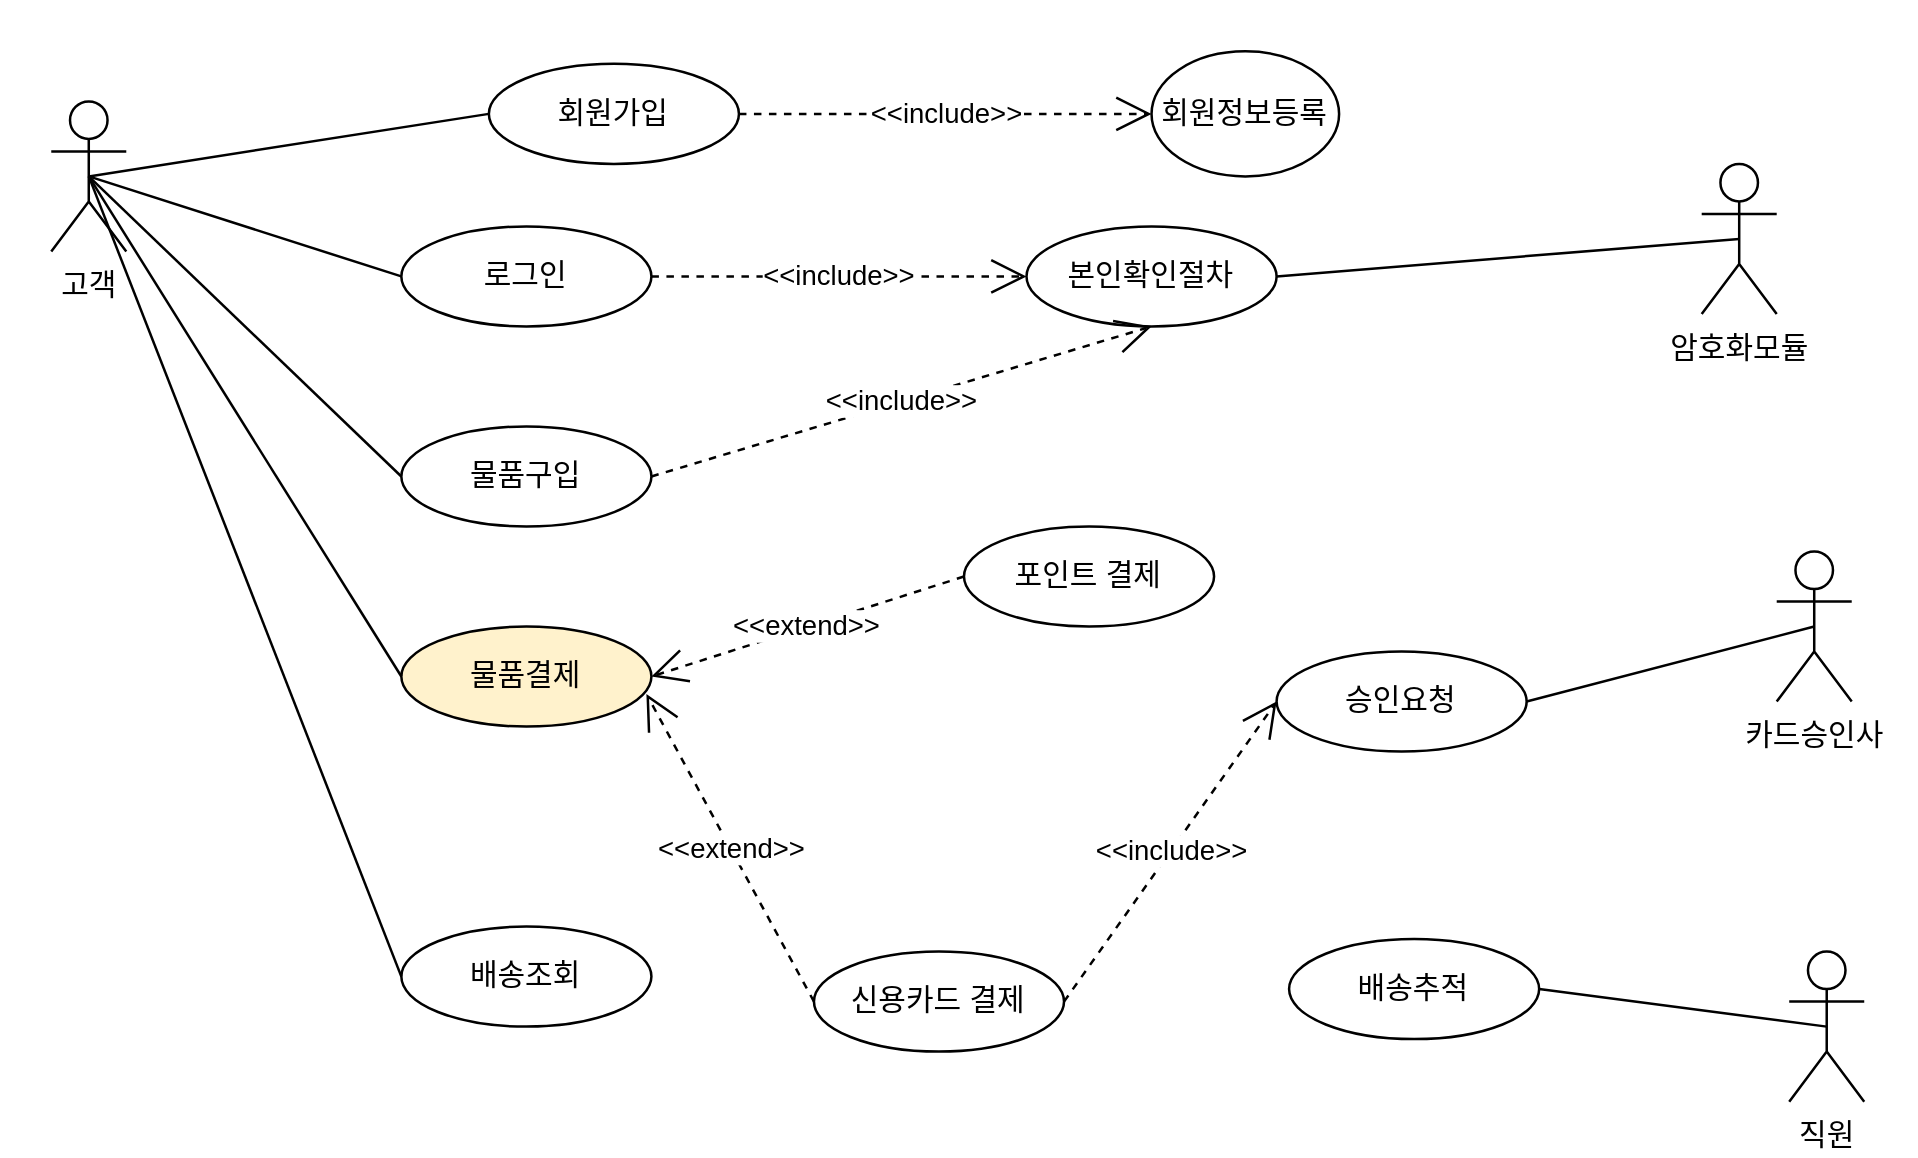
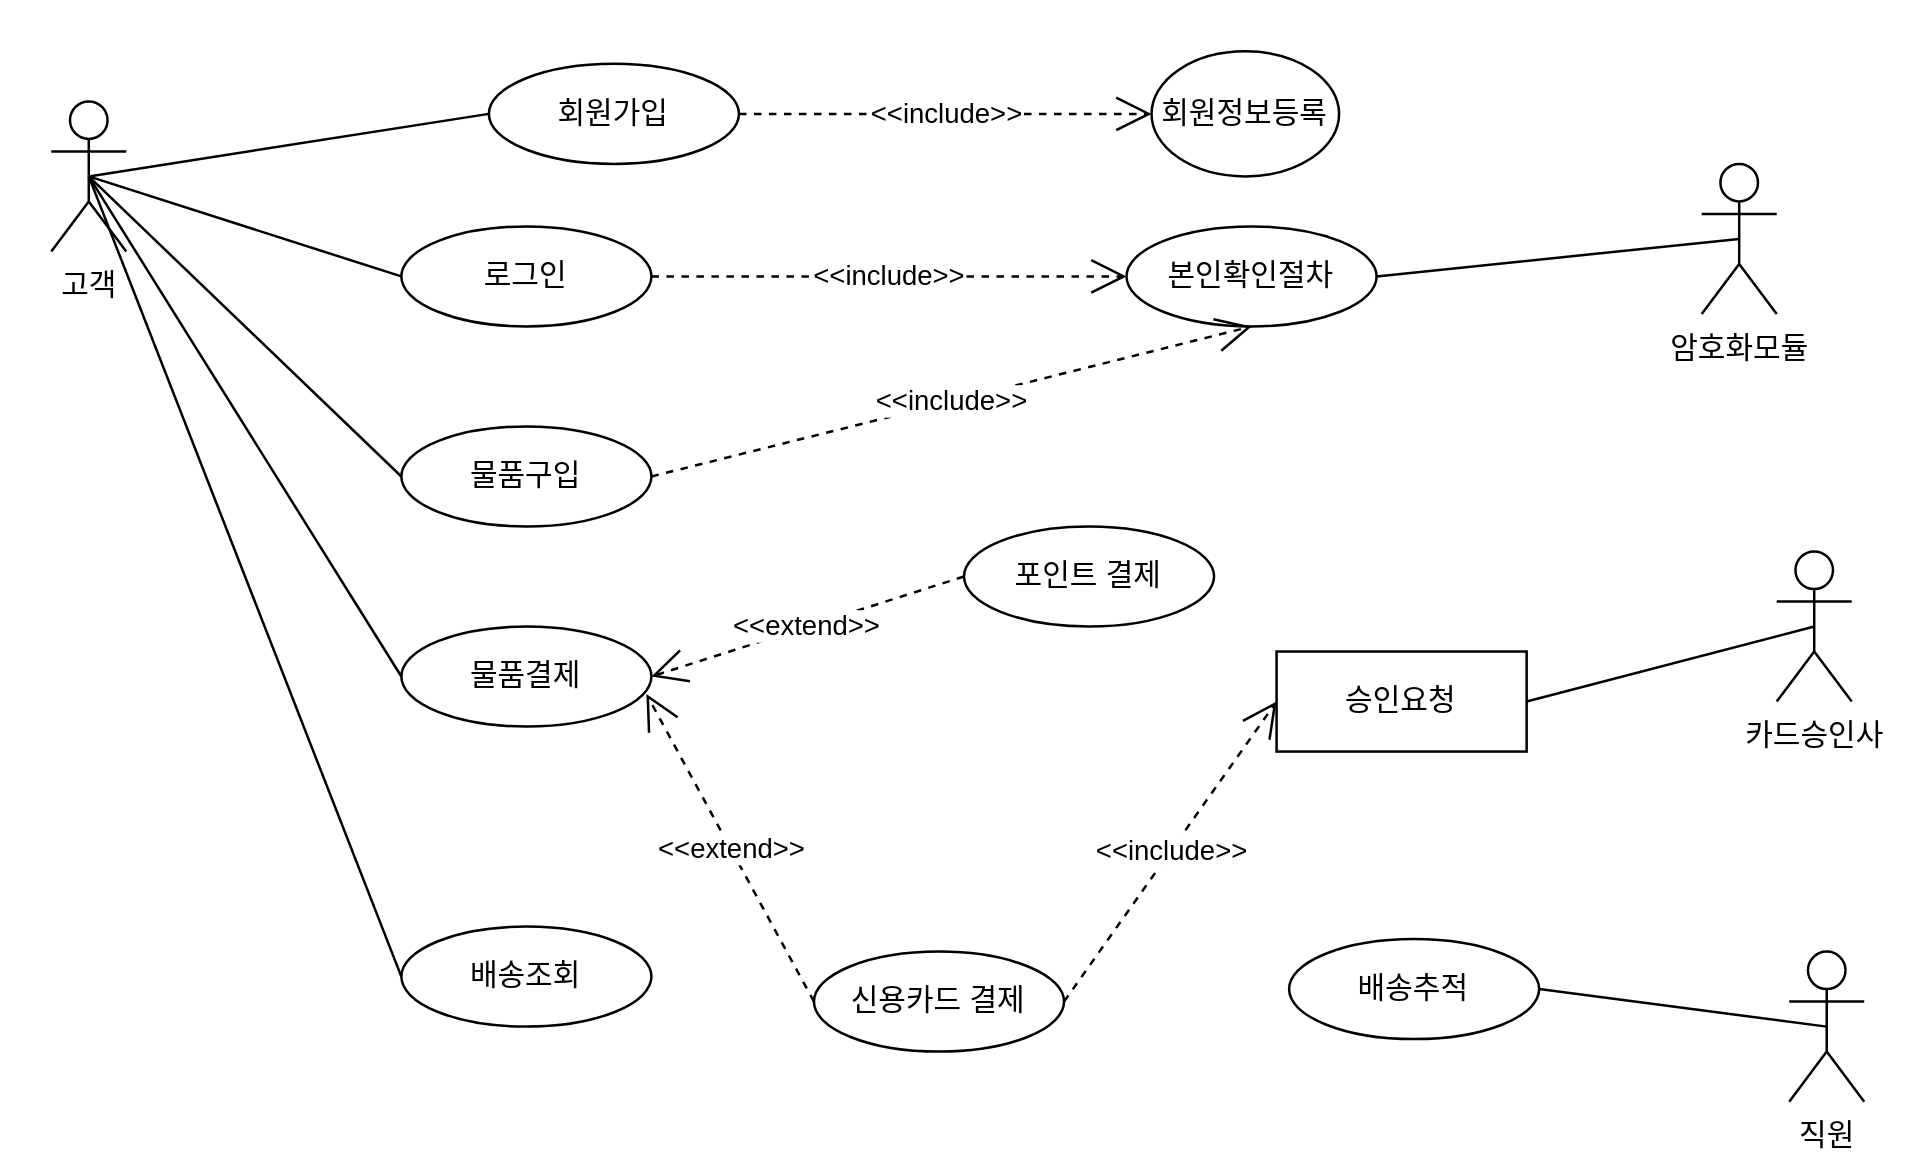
(1151, 276) -> (1251, 276)
(526, 676) -> (526, 676)
(1401, 701) -> (1401, 701)
